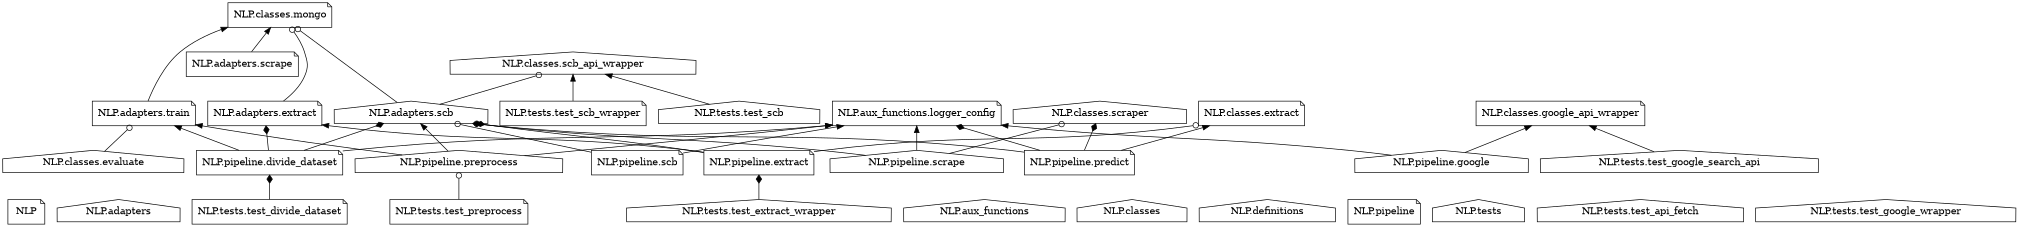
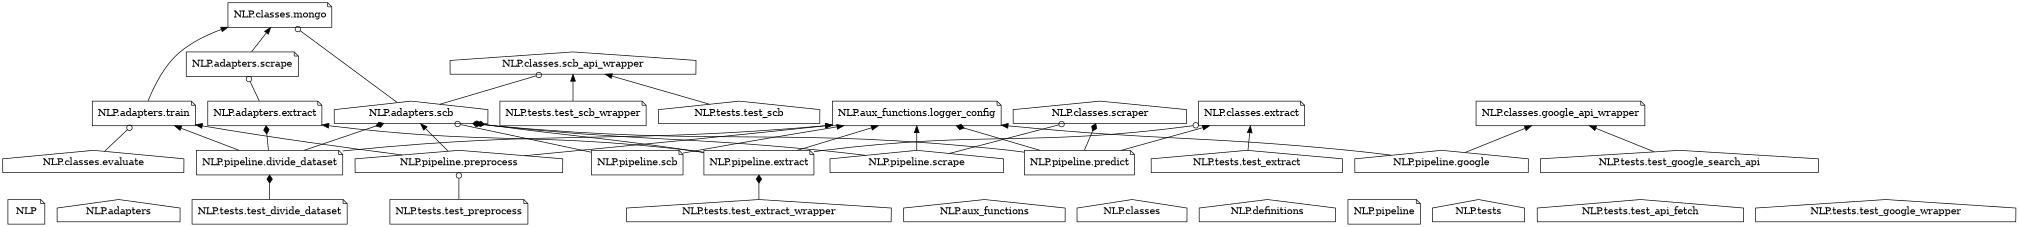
(307, 69) -> (255, 91)
none -> (823, 142)
none -> (1247, 163)
